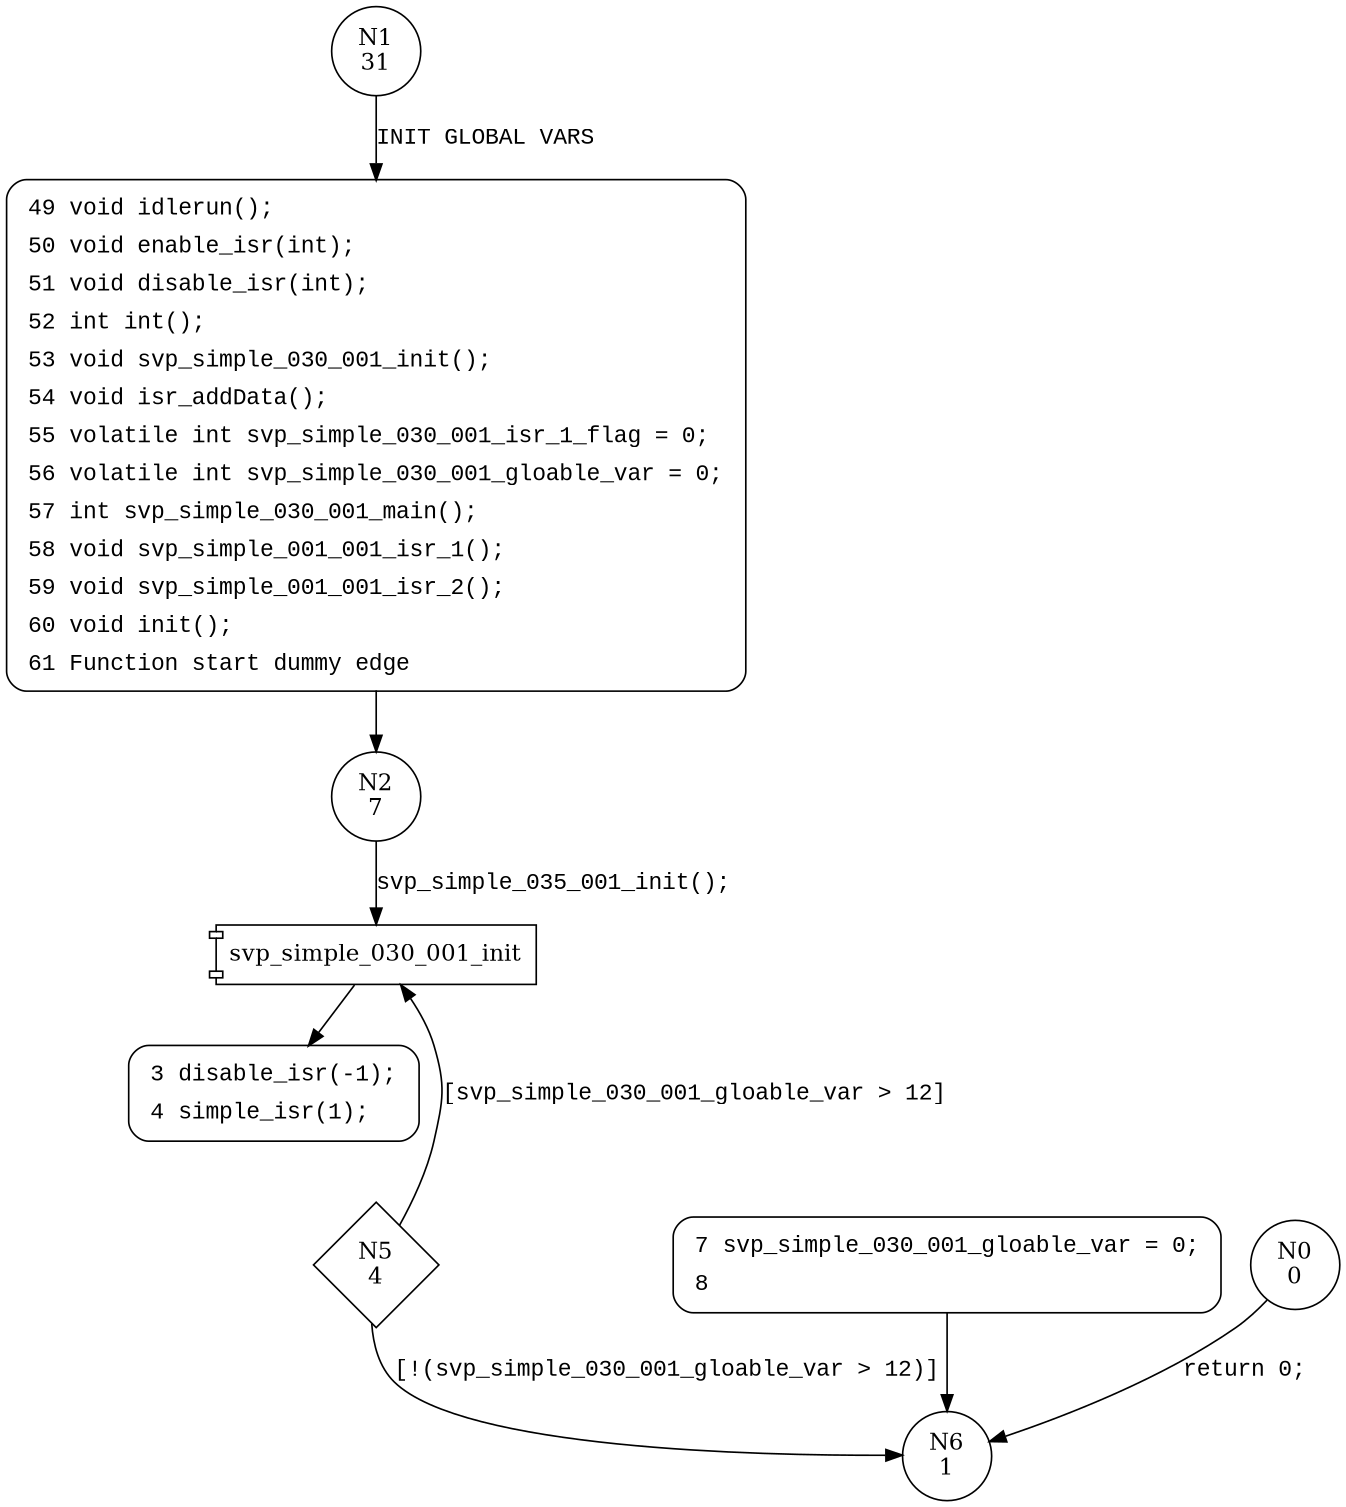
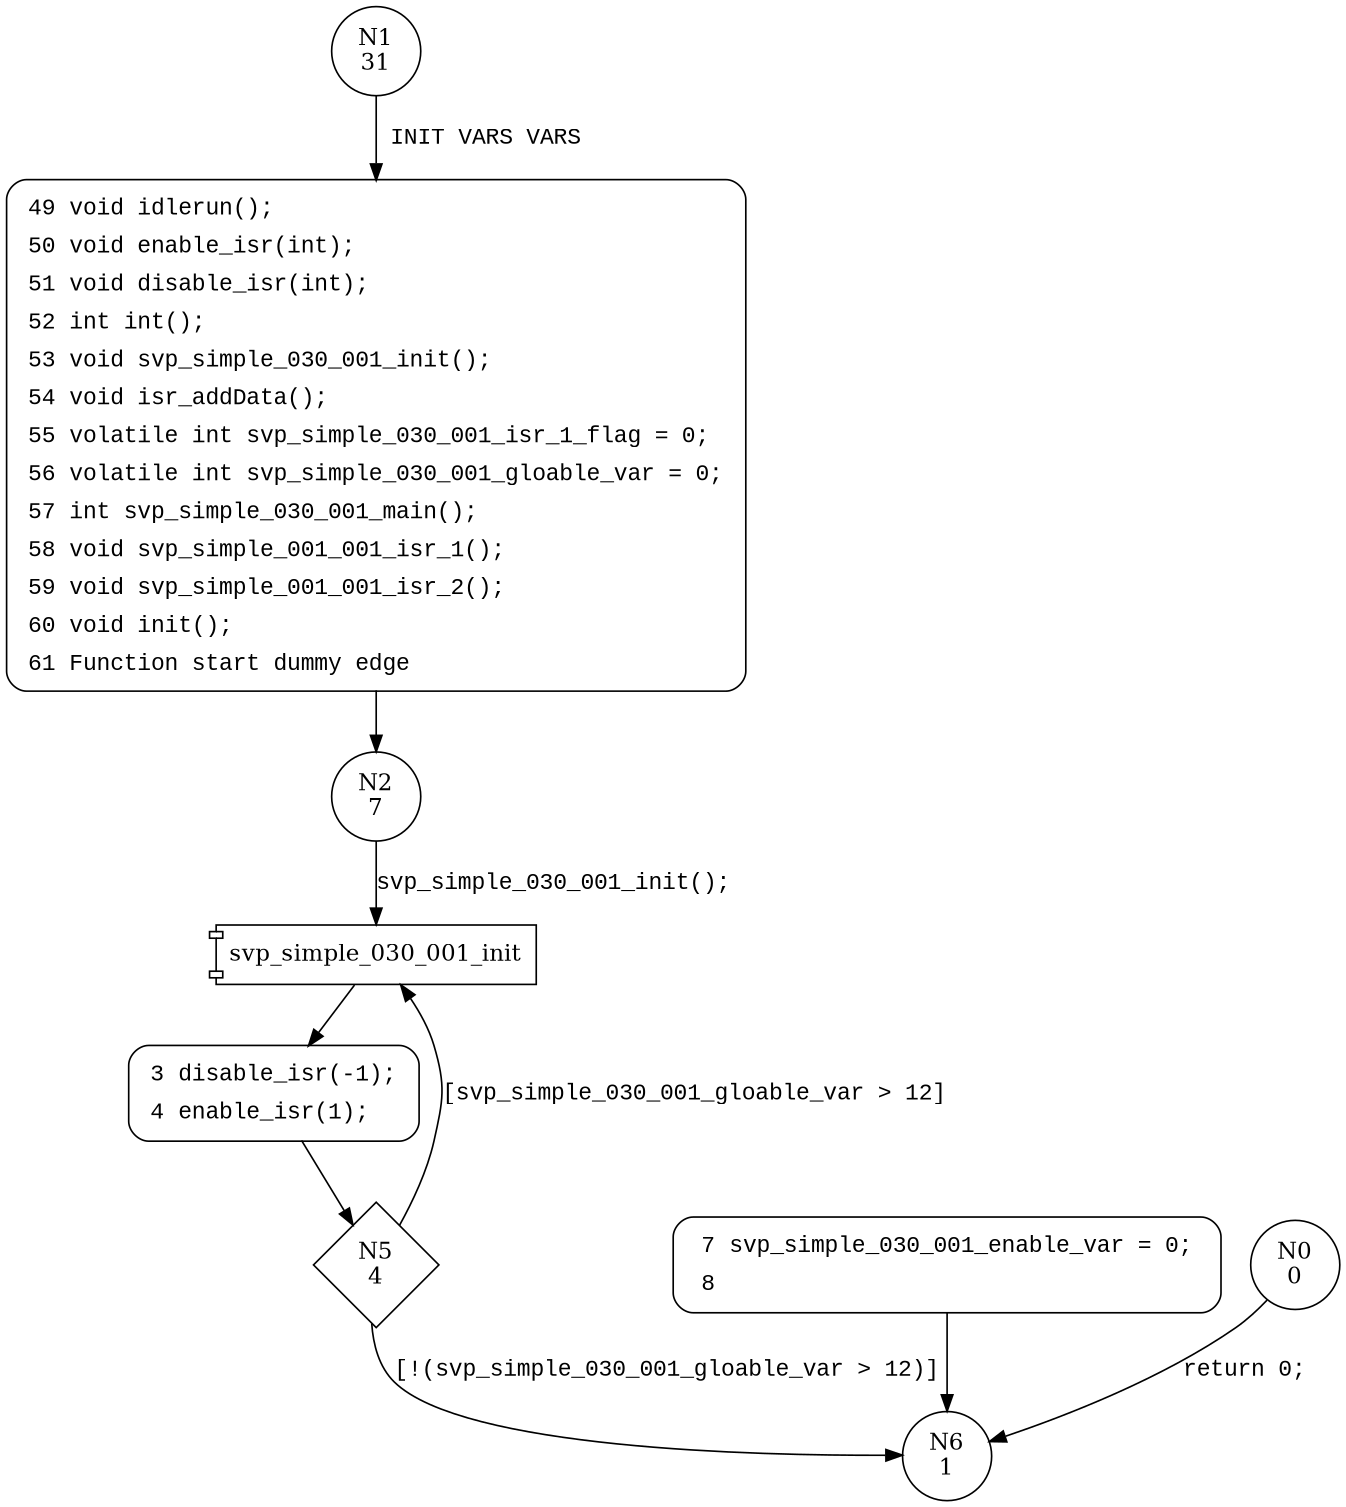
(486, 138) -> (486, 138)
(554, 883) -> (554, 883)
(274, 1111) -> (274, 1111)
none -> (323, 1176)
(961, 1245) -> (961, 1245)
